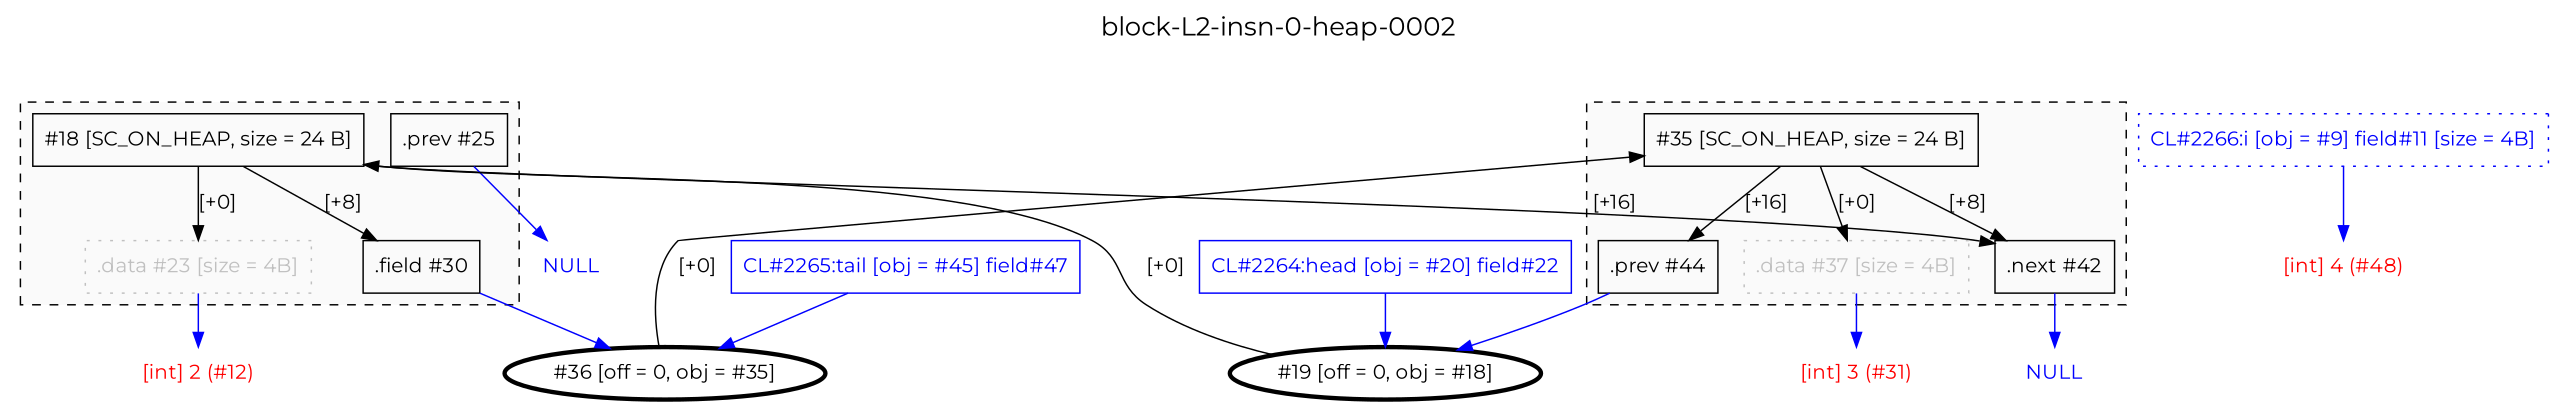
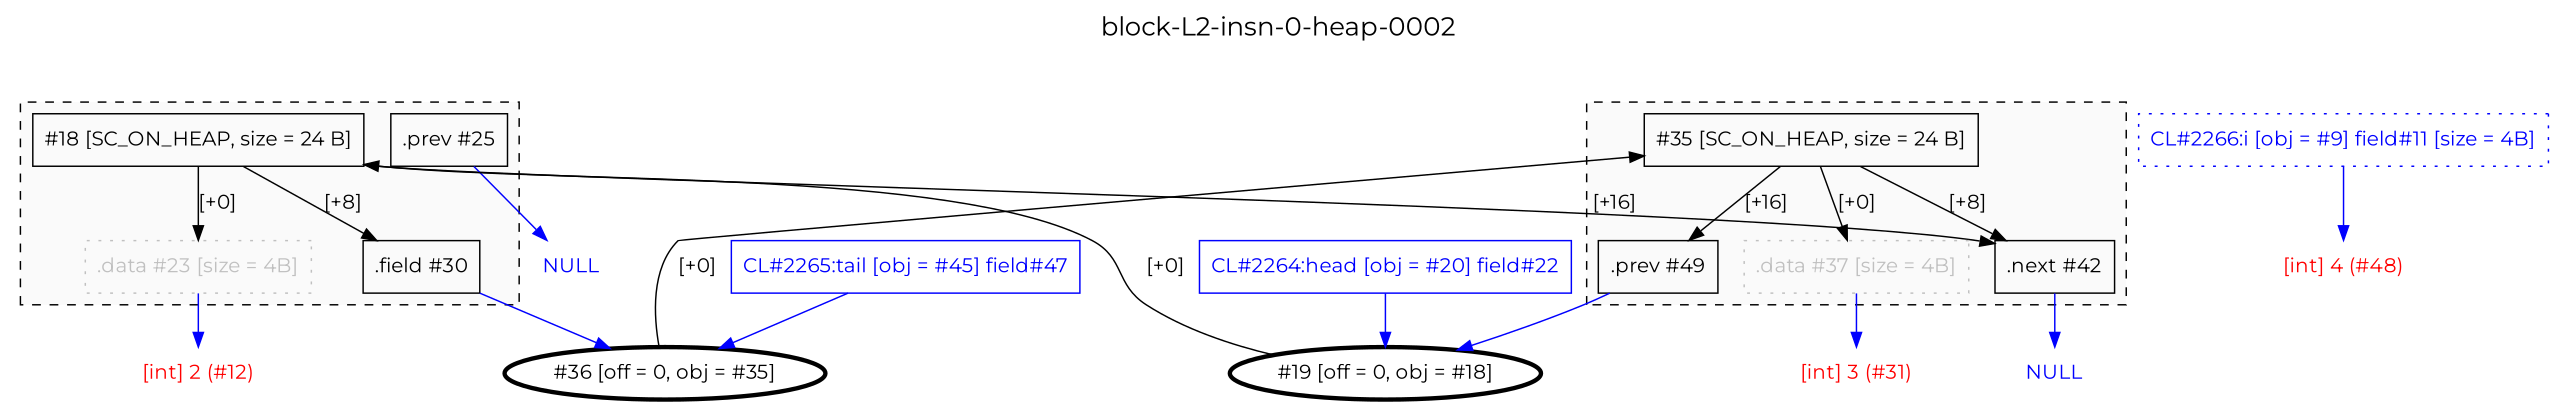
(1658, 267) -> (1658, 267)
